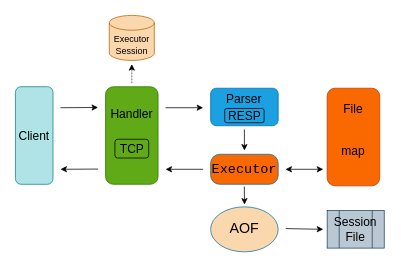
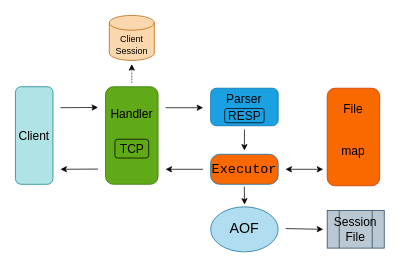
(132, 45) -> (132, 45)
(244, 229) -> (244, 229)
